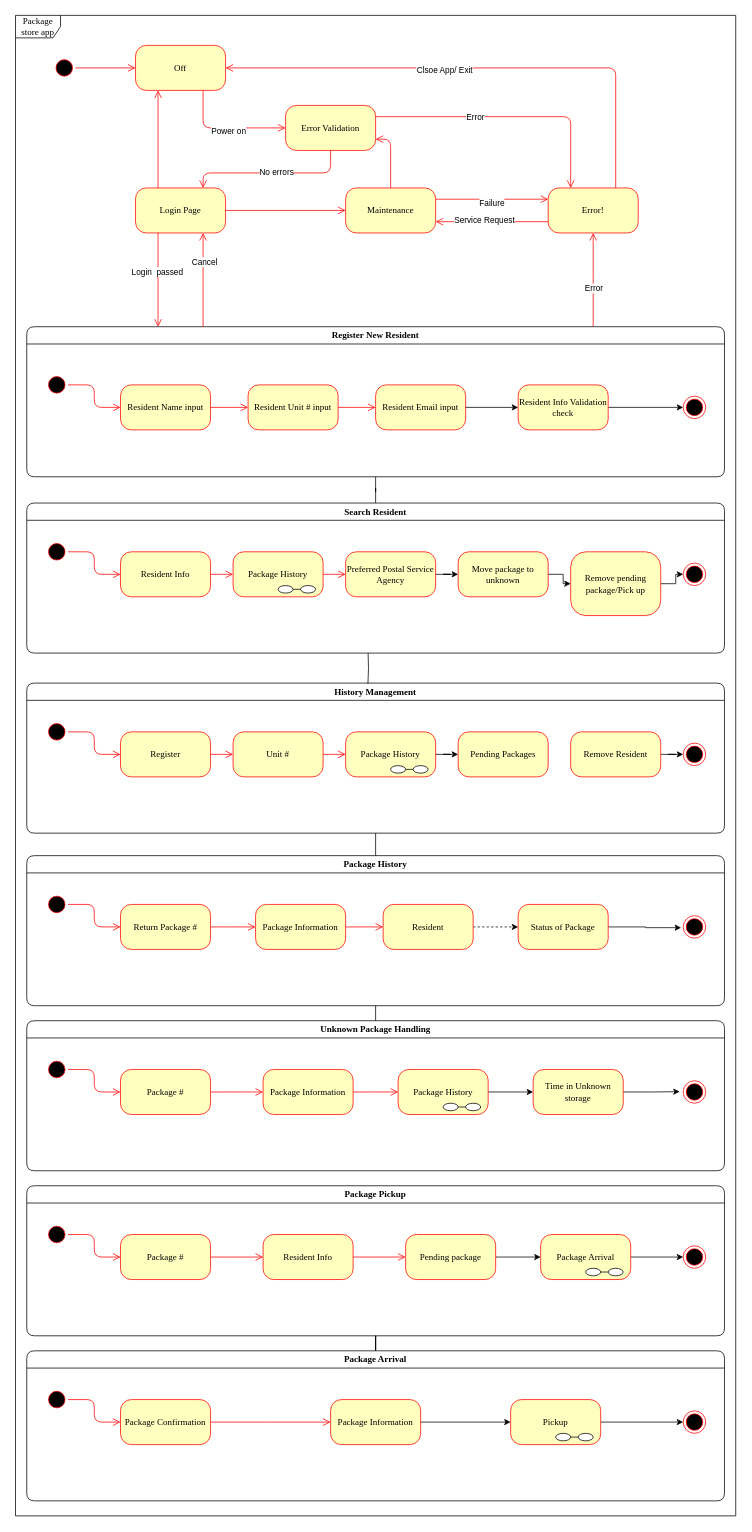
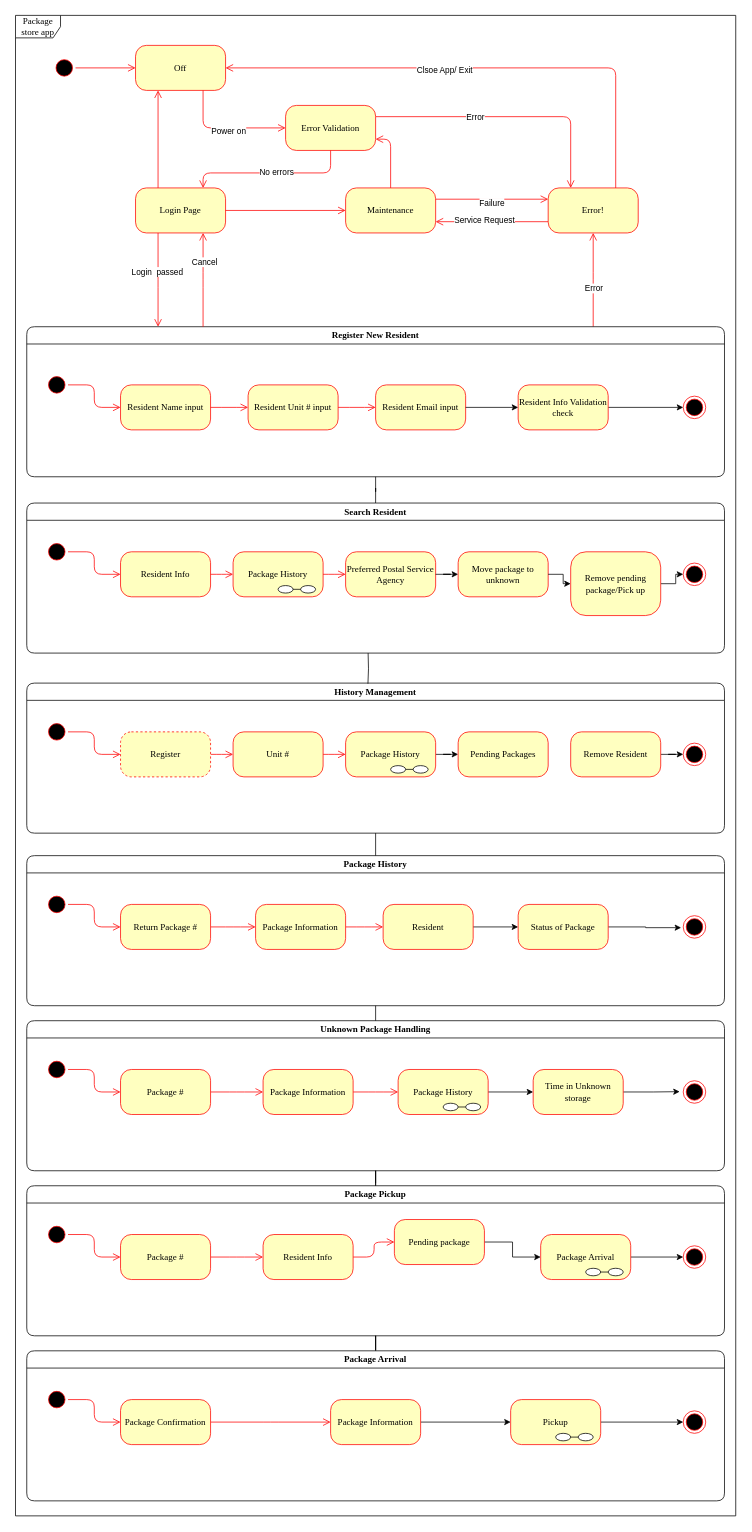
(165, 754) -> (165, 754)
(493, 927) -> (493, 927)
none -> (375, 1178)
(450, 1257) -> (439, 1242)
